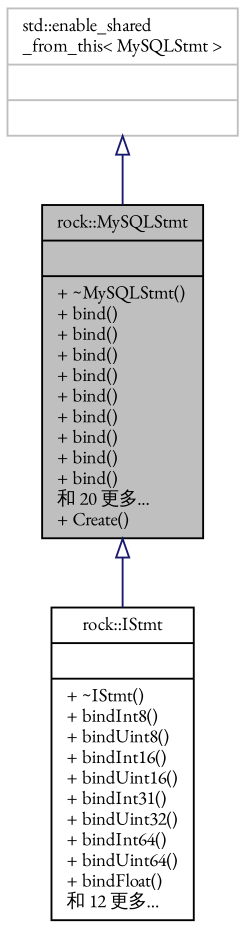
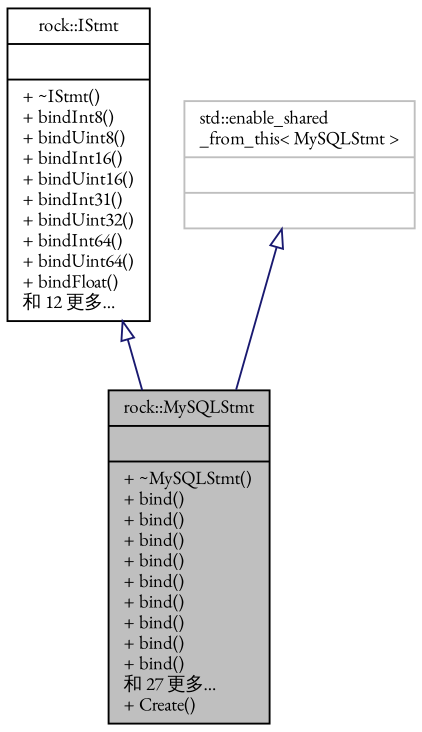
(104, 499) -> (170, 684)
(123, 582) -> (135, 365)
